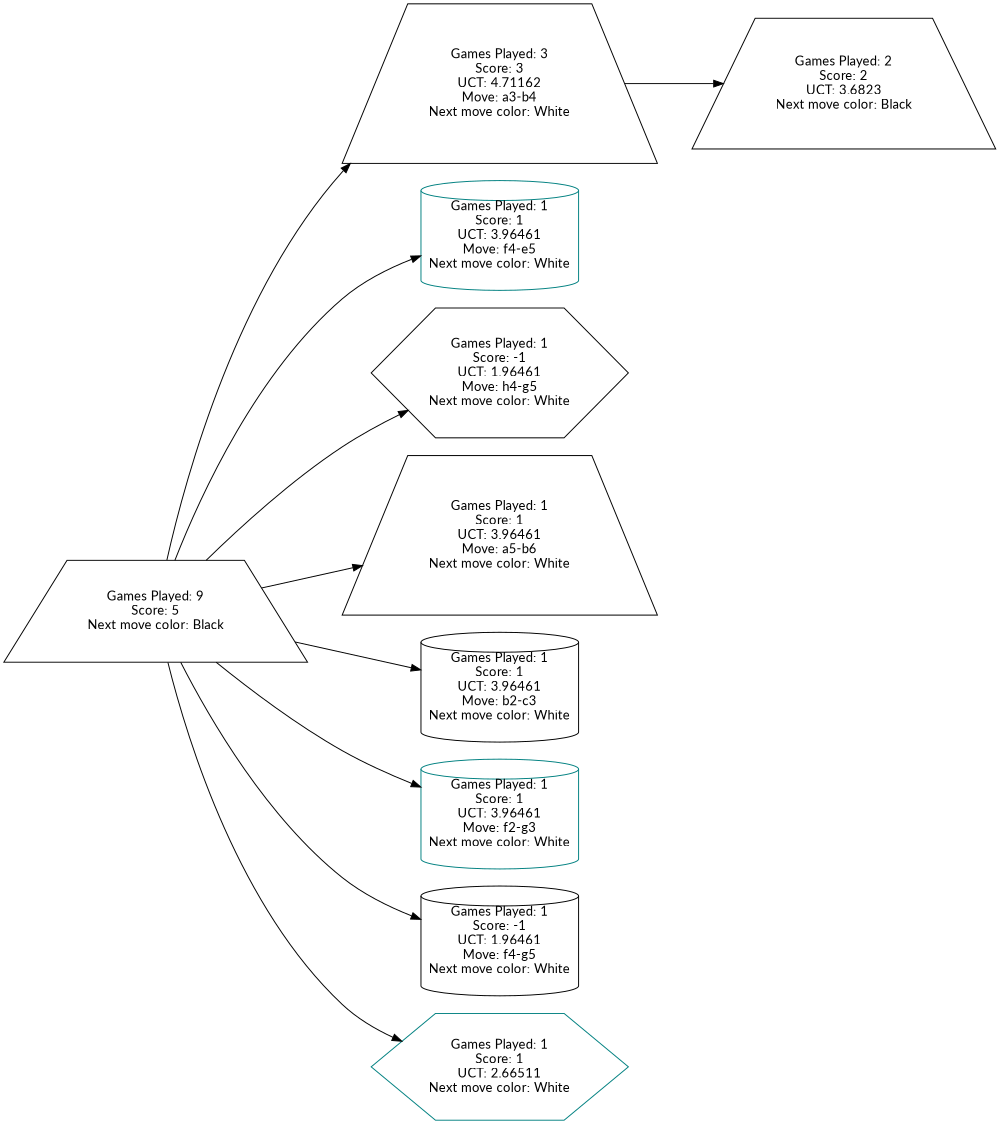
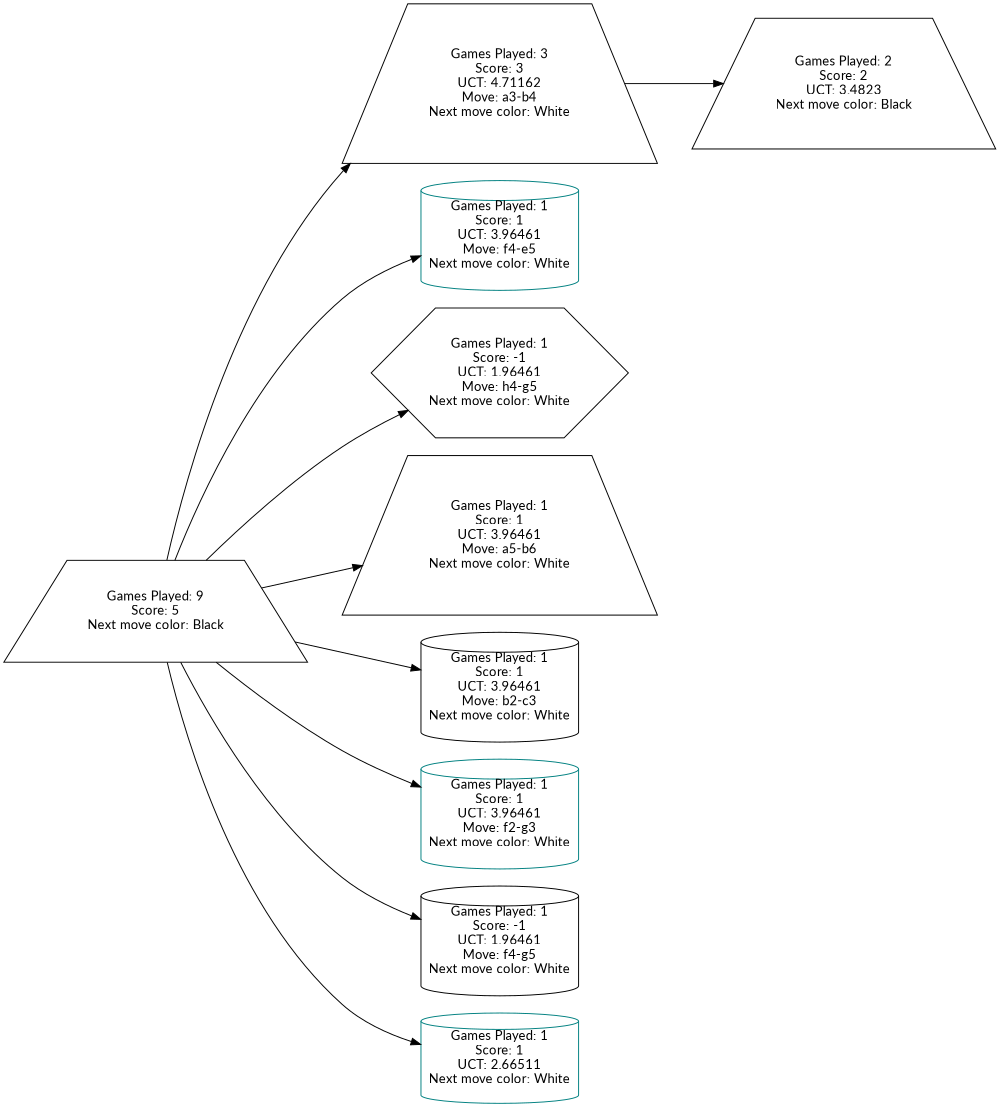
(844, 84) -> (844, 84)
(500, 1067) -> (500, 1058)
